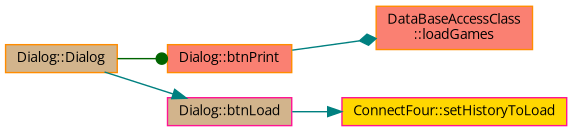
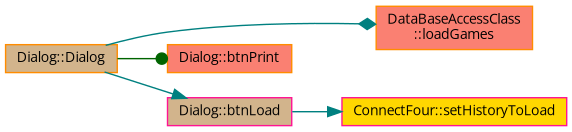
(326, 46) -> (231, 26)
